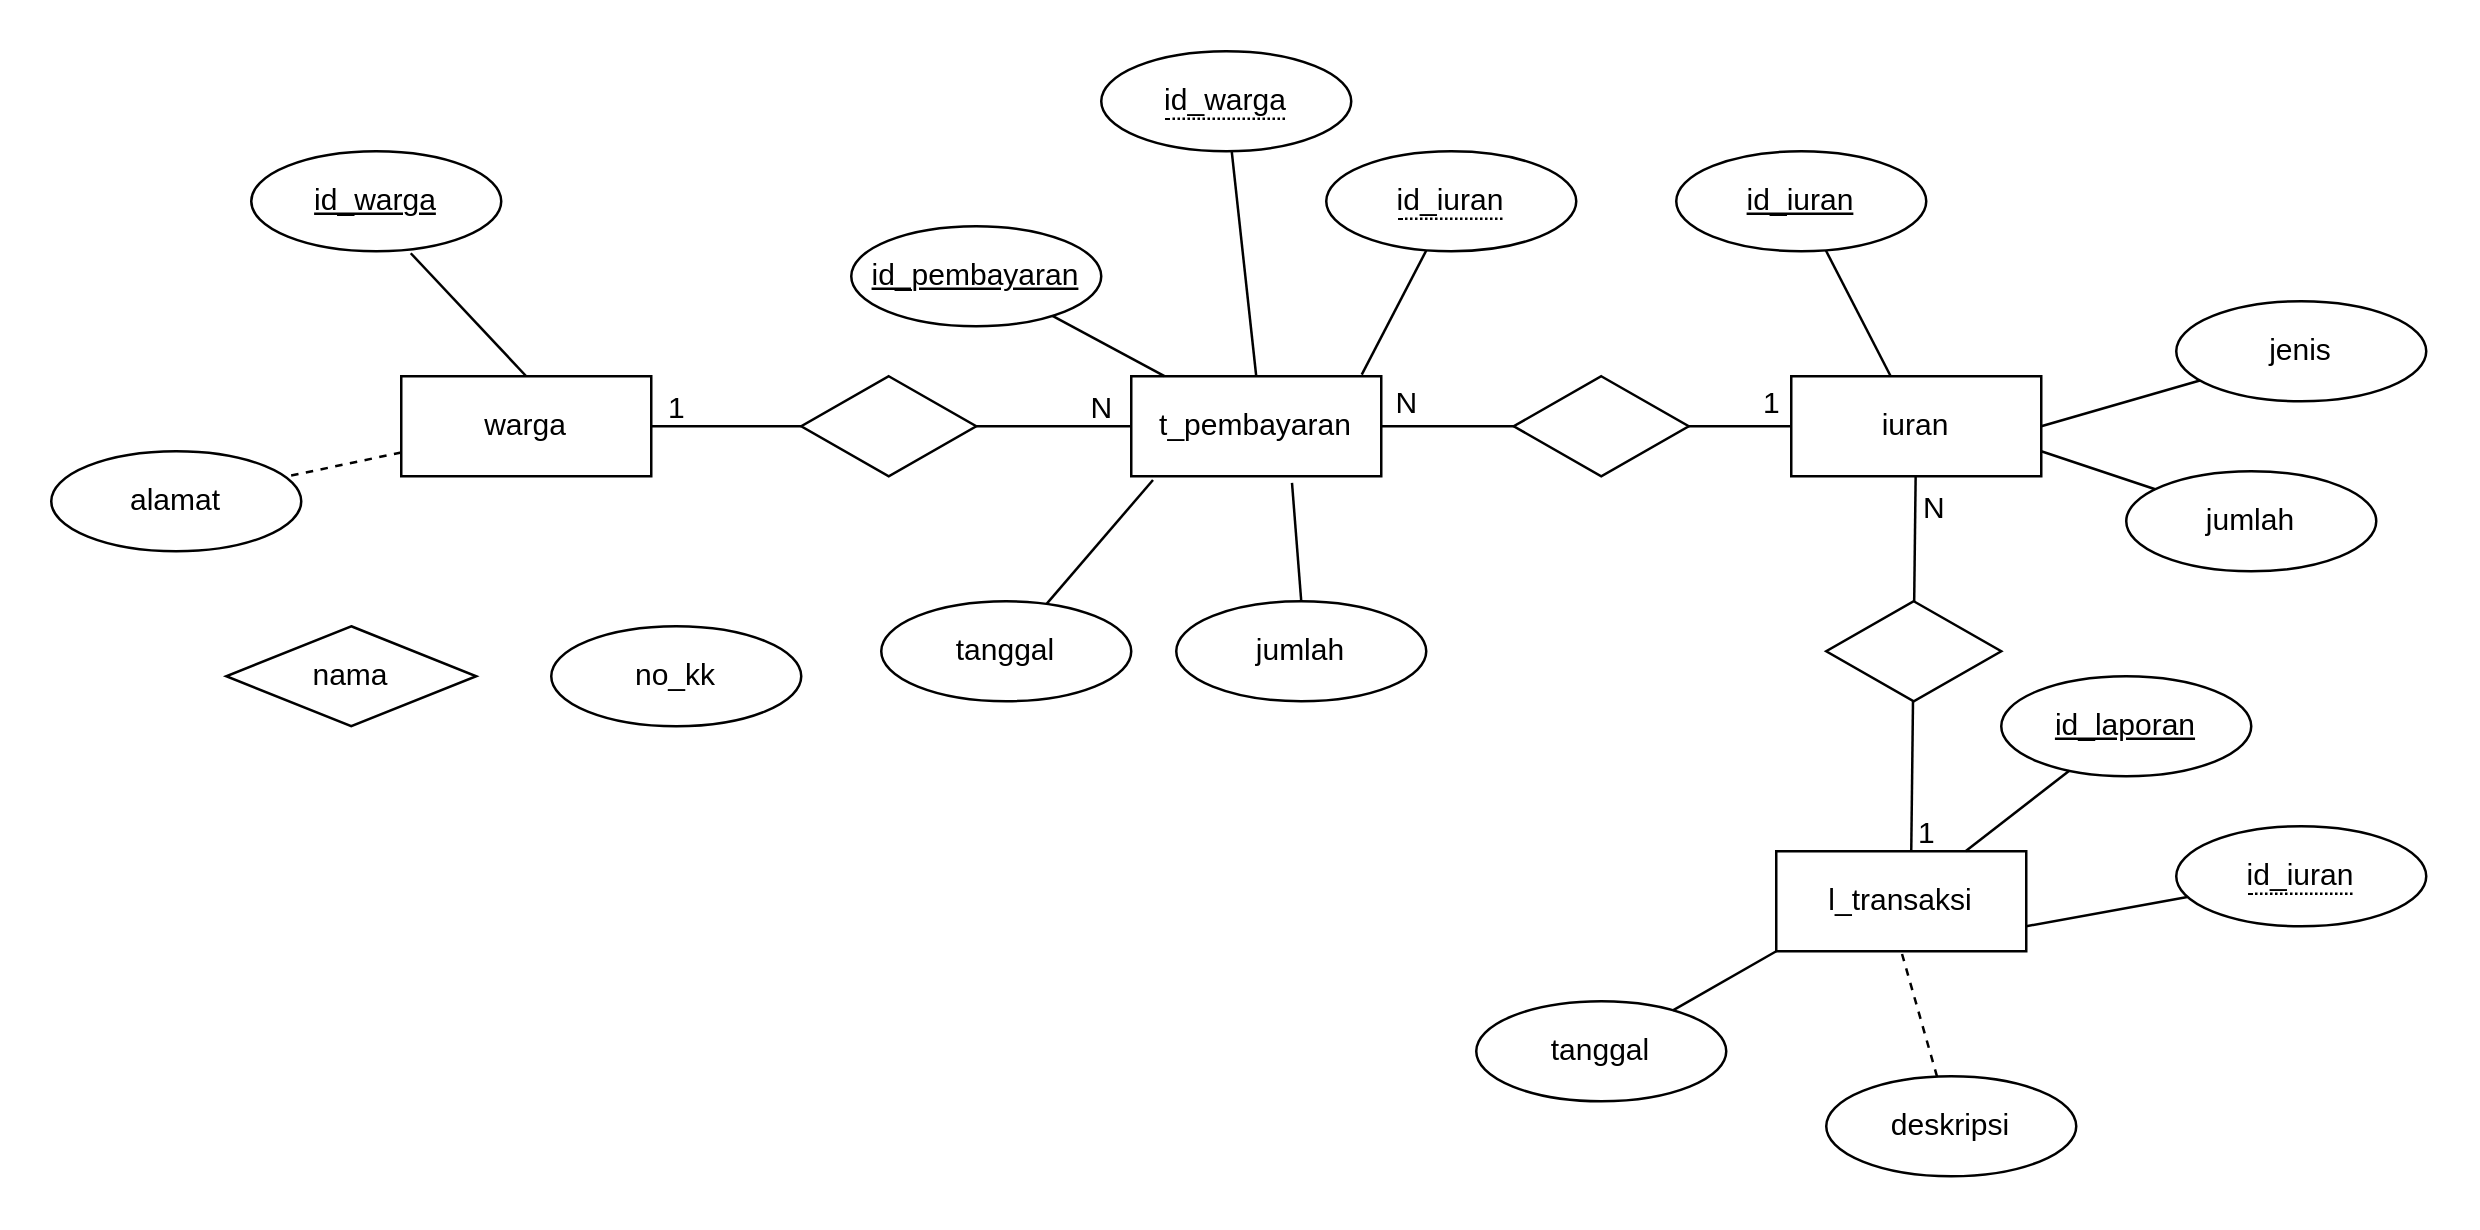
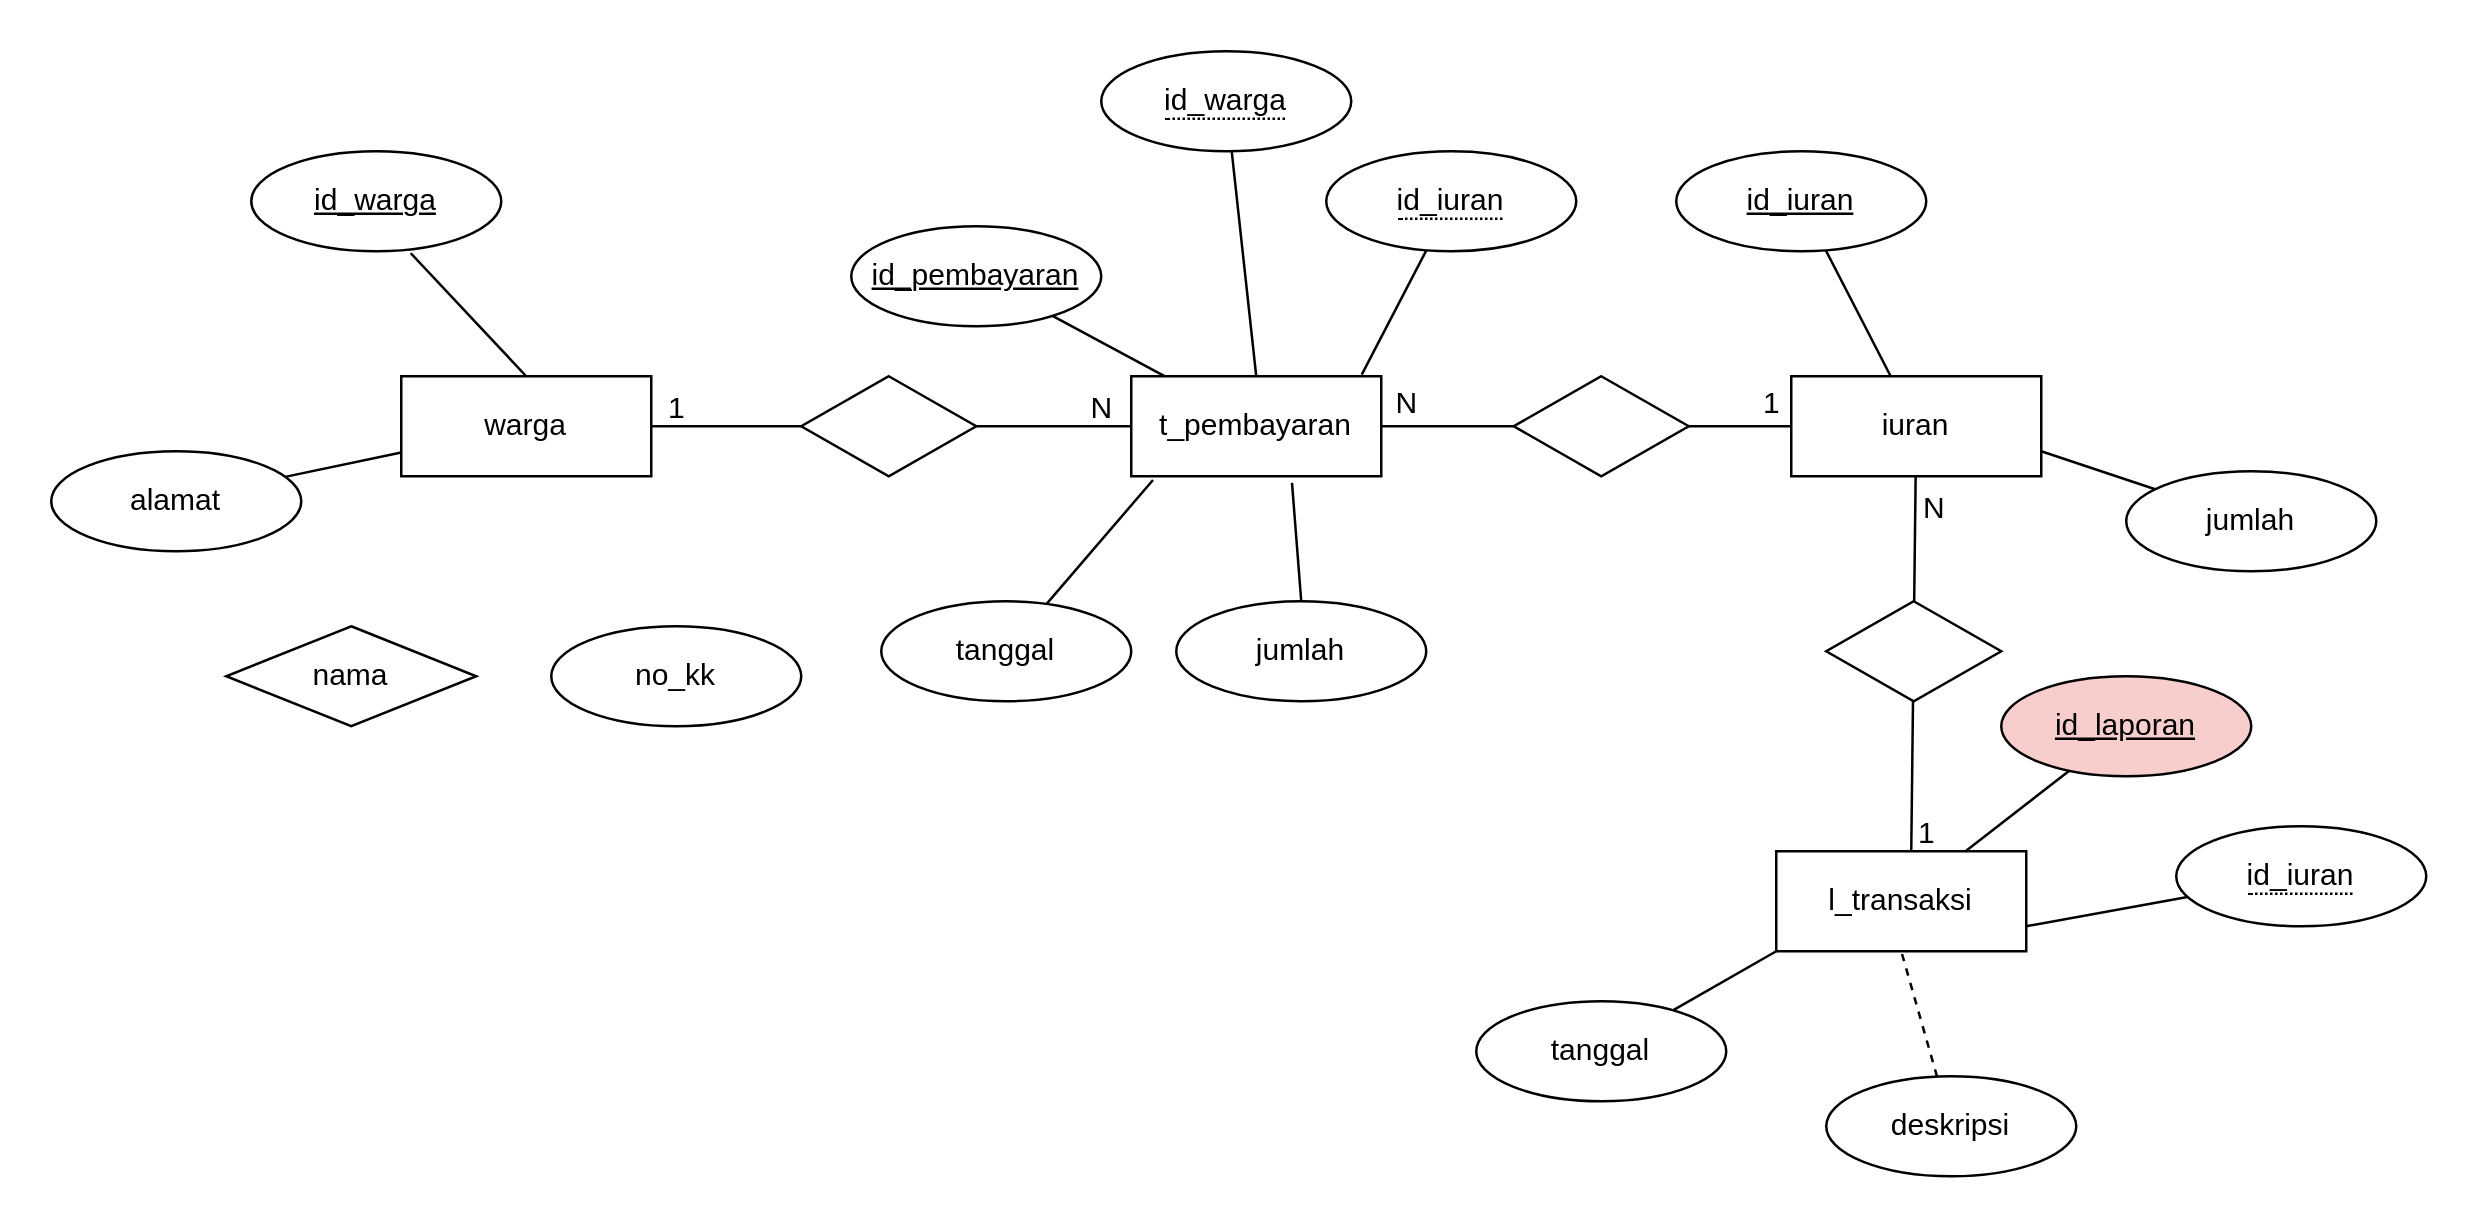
(2301, 351) -> none
(2121, 403) -> none
(340, 465) -> (340, 465)
(2126, 726) -> (2126, 726)
